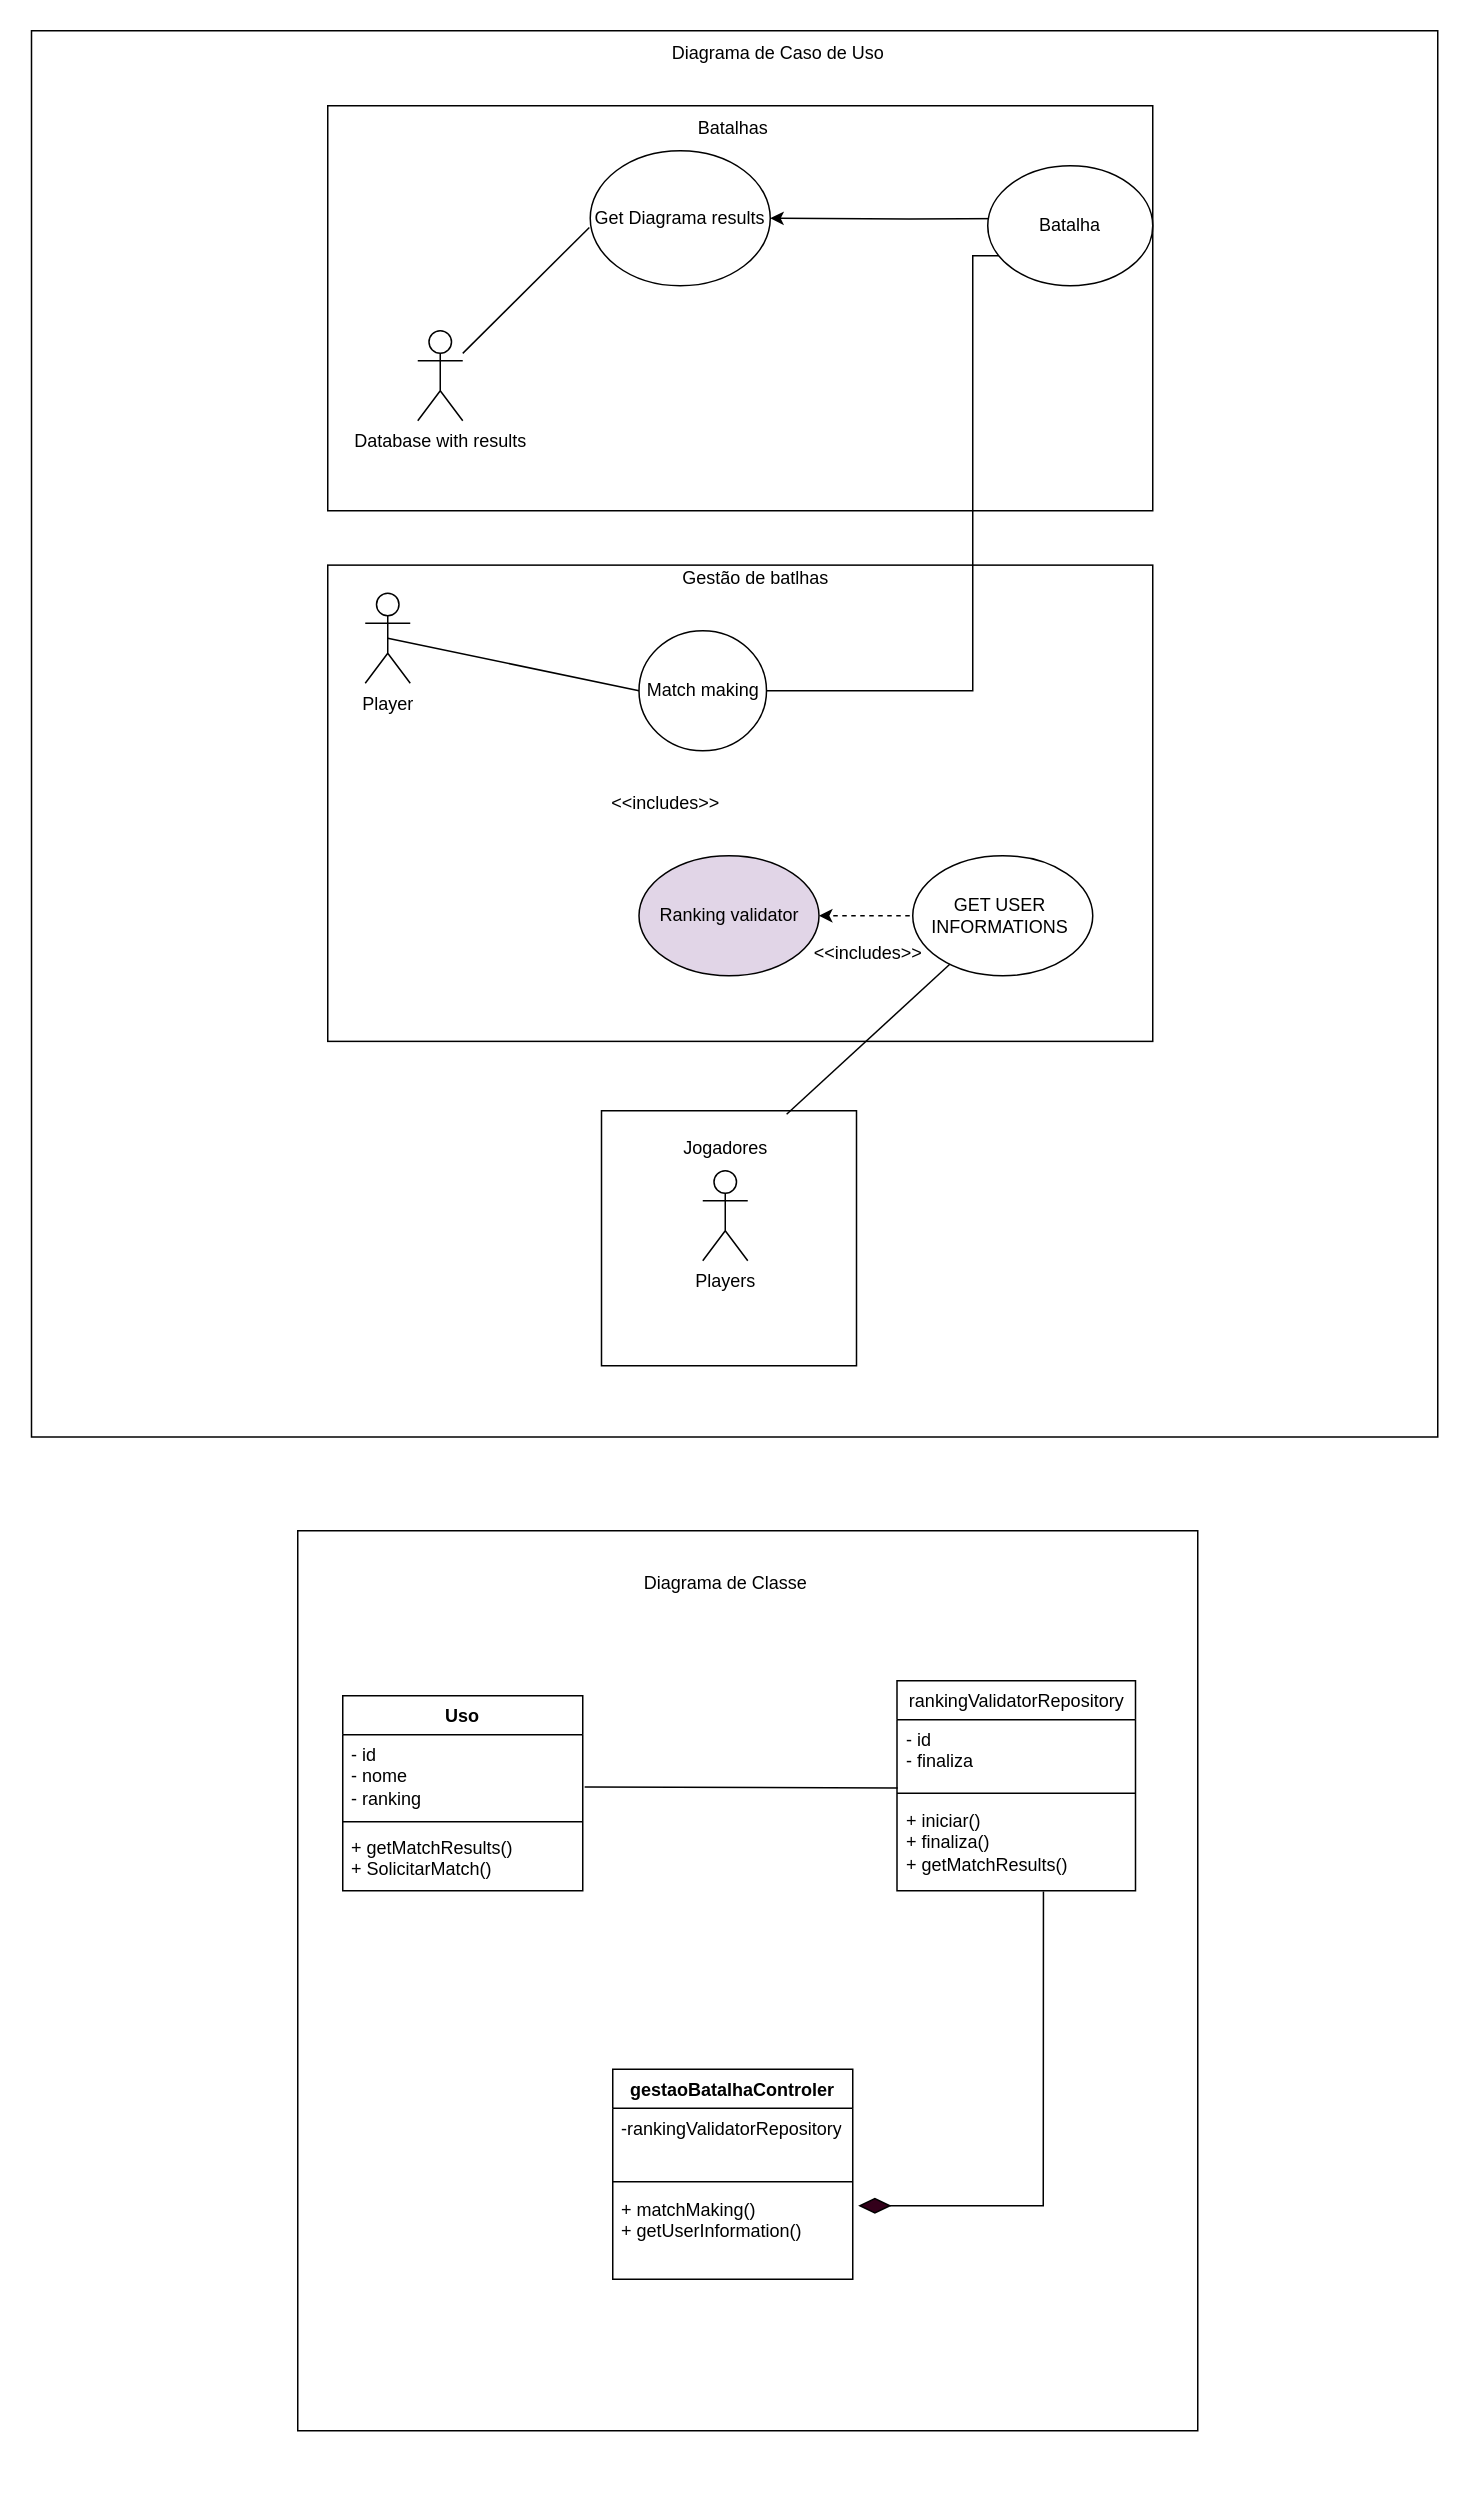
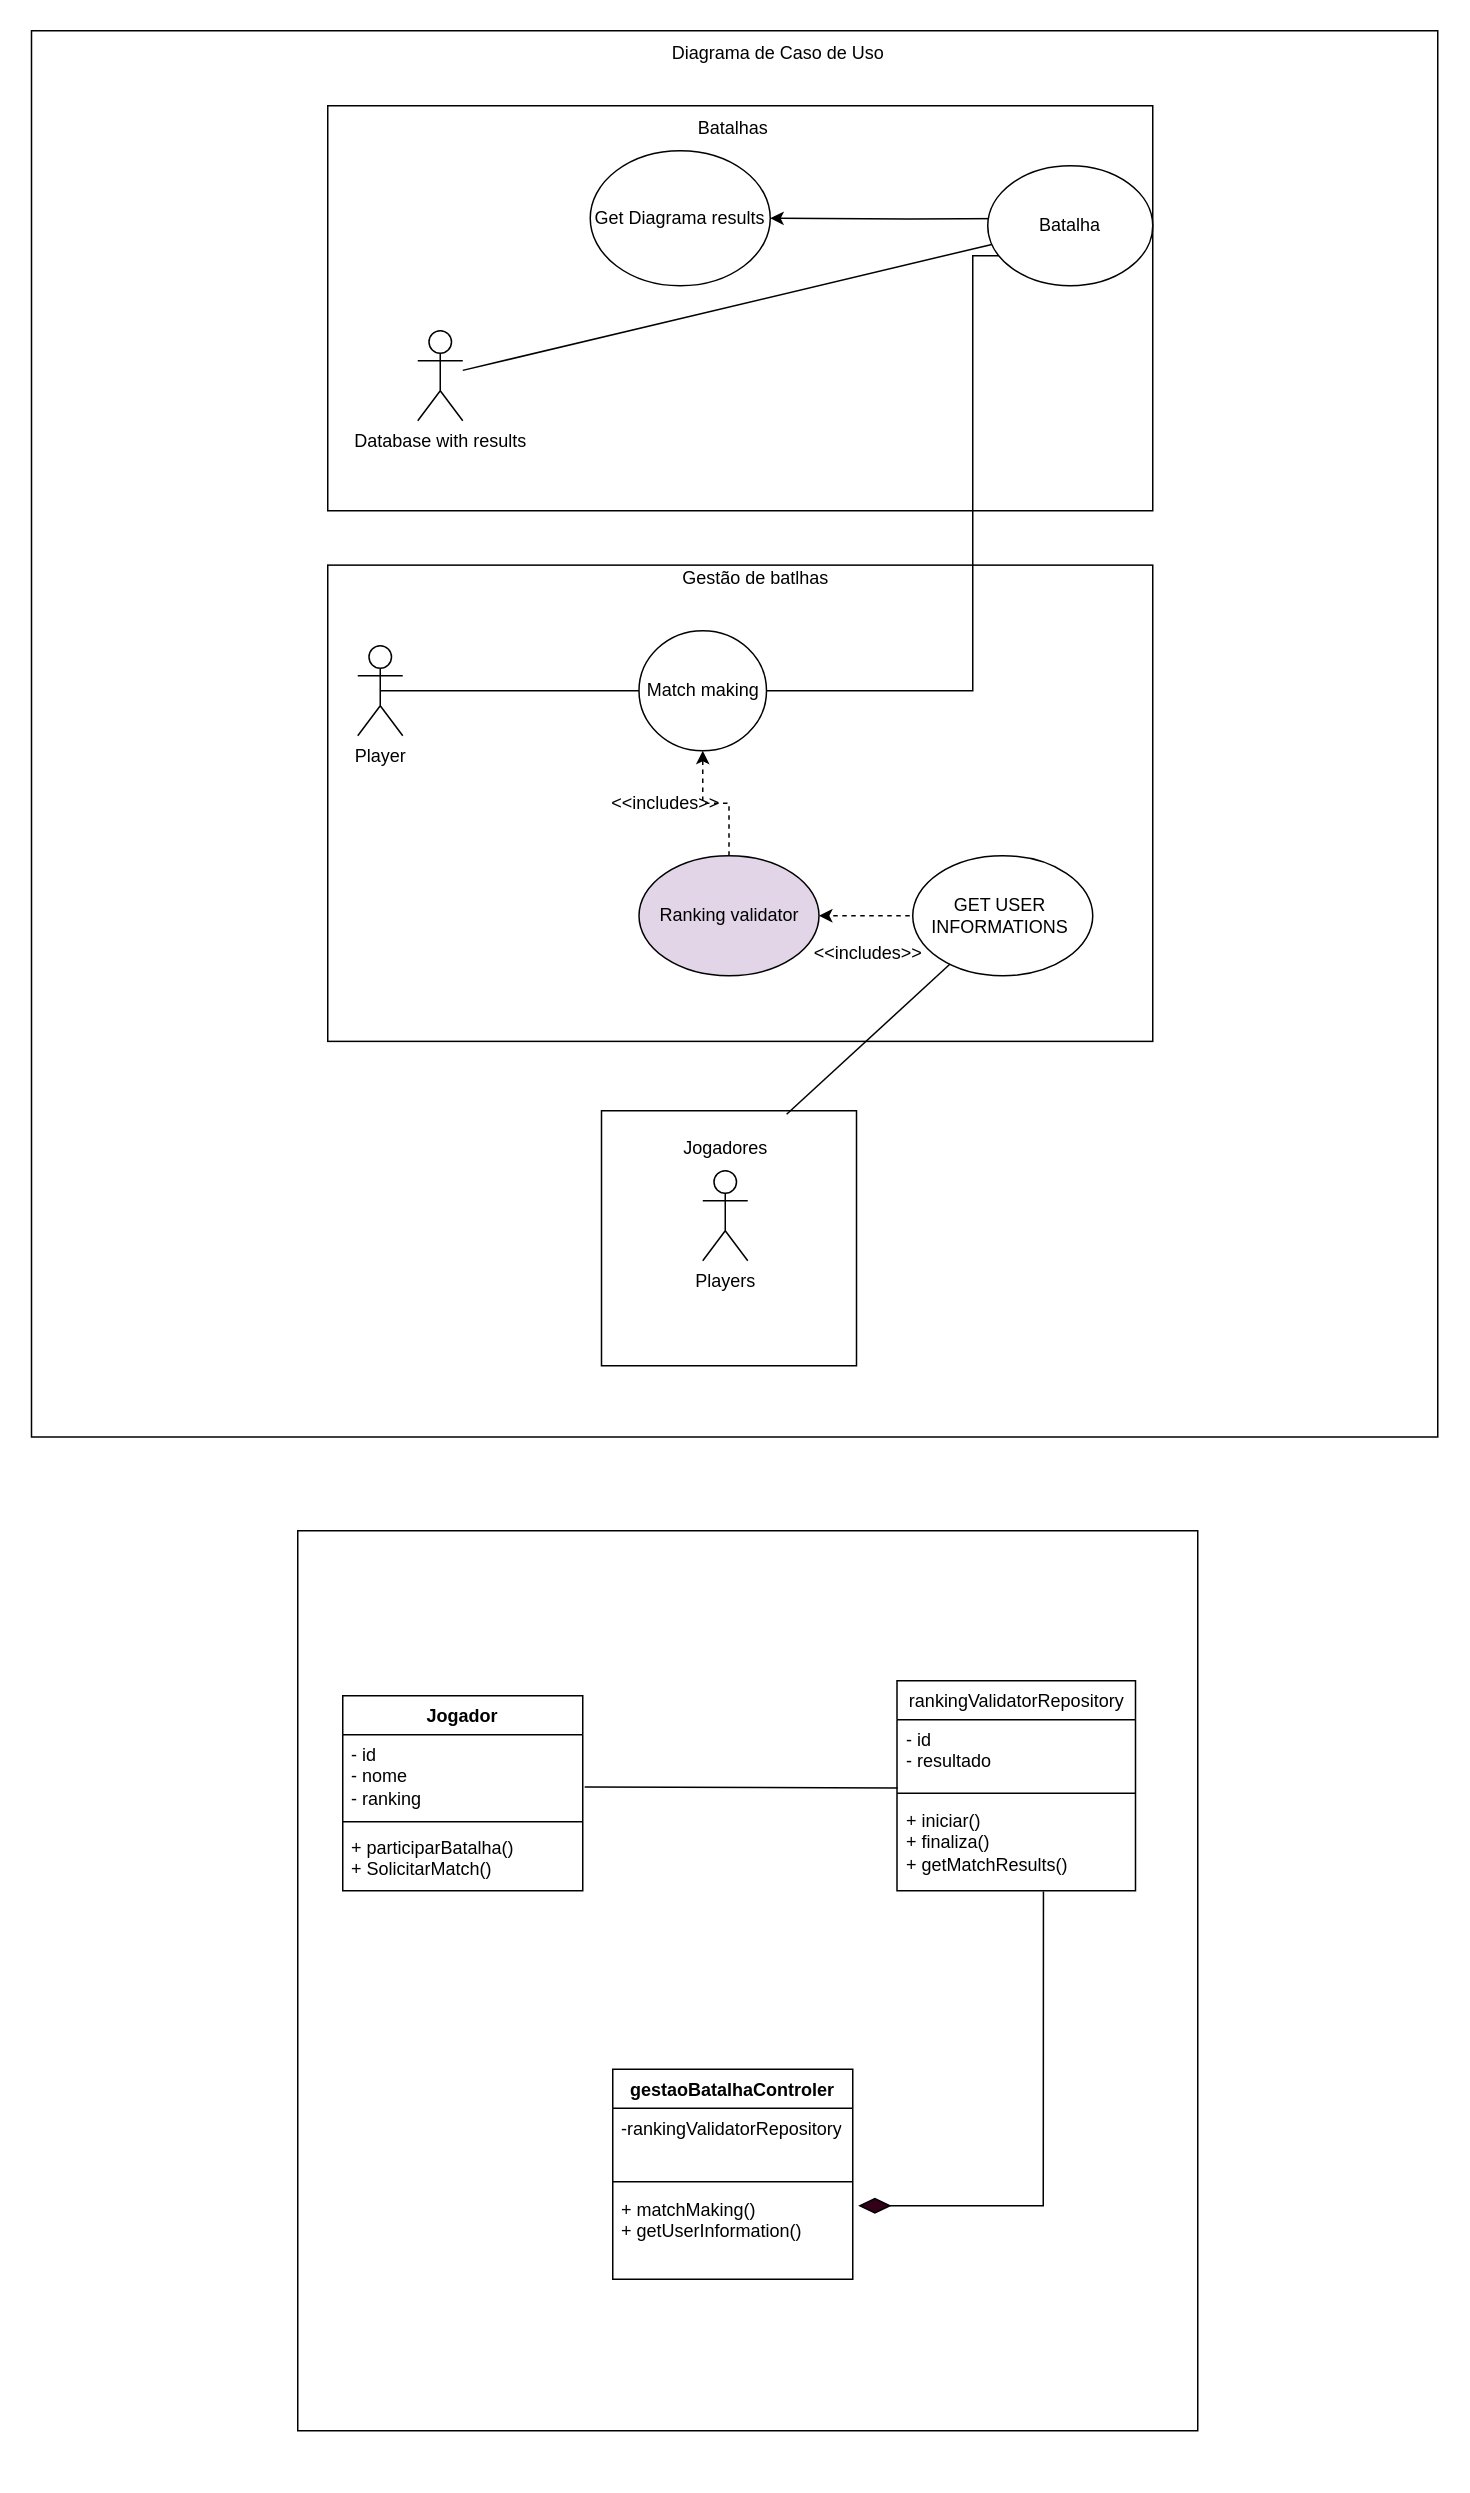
(526, 290) -> (727, 308)
(388, 638) -> (380, 691)
none -> (721, 803)
(725, 1583) -> none
(463, 1717) -> (463, 1717)
(948, 1752) -> (958, 1752)
(443, 1860) -> (448, 1860)
